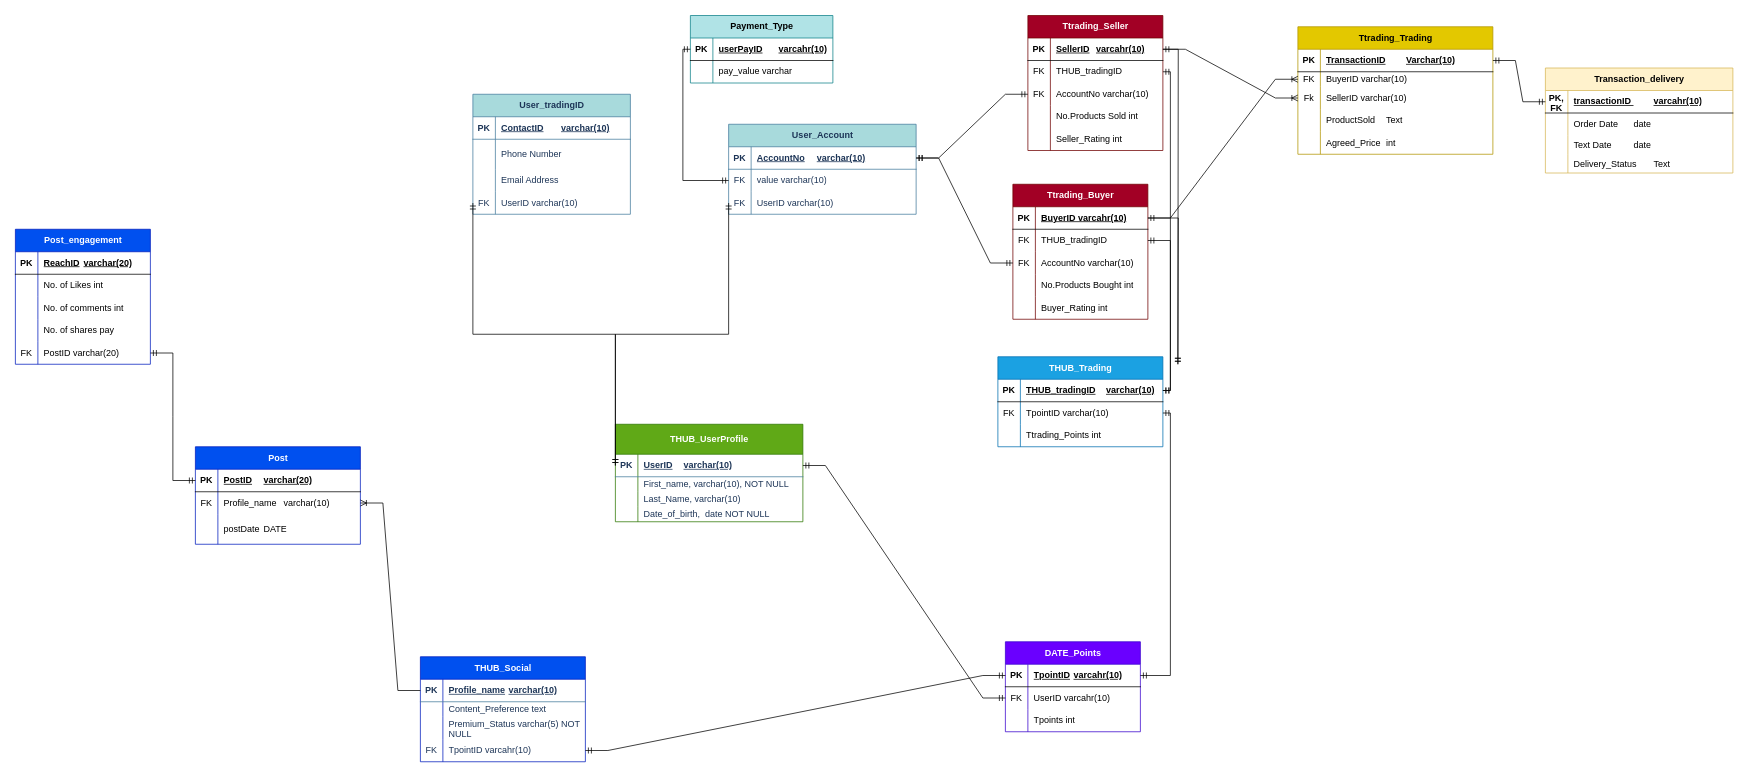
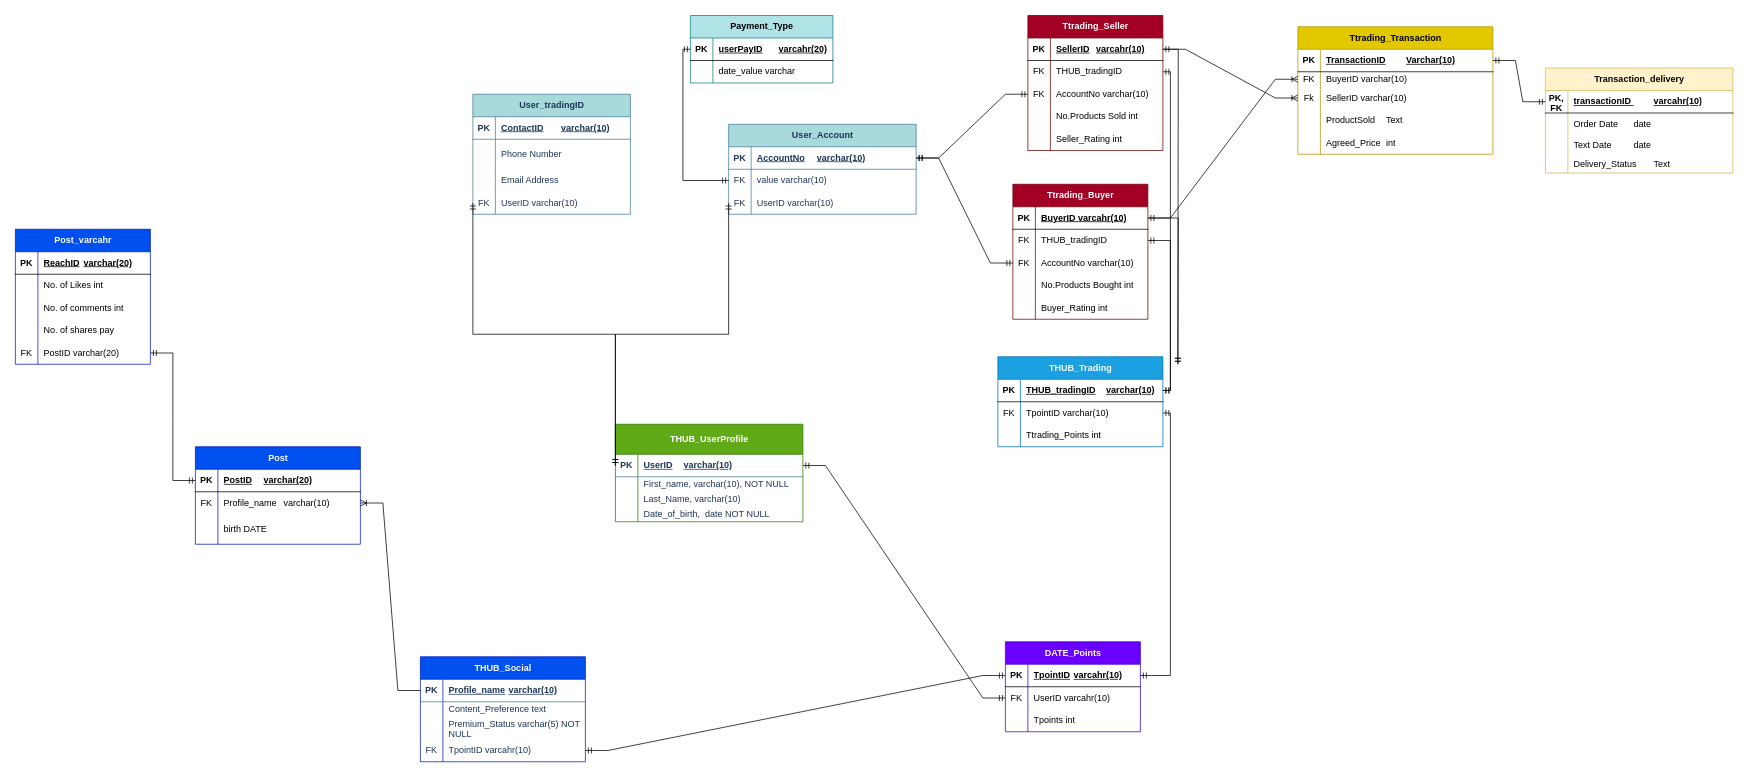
(1396, 38) -> (1396, 38)
(772, 49) -> (772, 49)
(759, 72) -> (762, 72)
(83, 240) -> (83, 240)
(257, 529) -> (248, 529)
